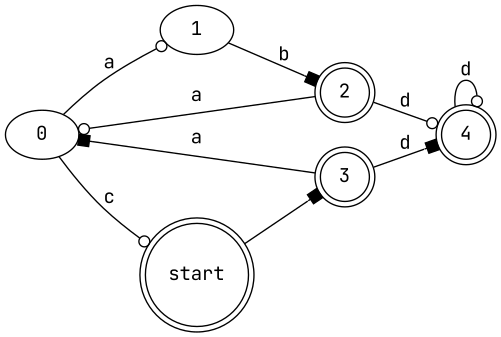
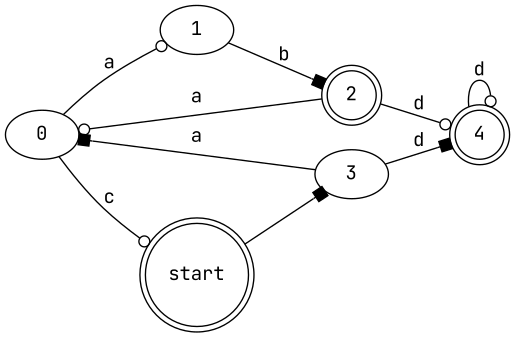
(345, 177) -> (352, 174)
